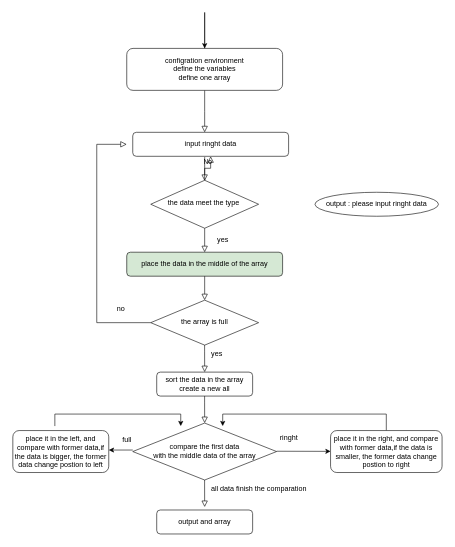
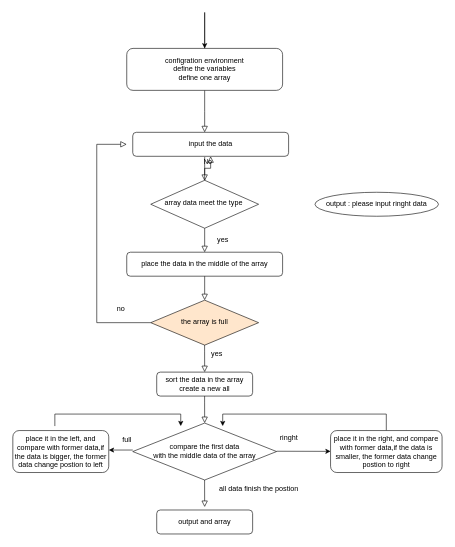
(211, 144) -> (211, 144)
(205, 203) -> (205, 203)
(205, 264) -> (205, 264)
(205, 323) -> (205, 323)
(259, 489) -> (259, 489)
